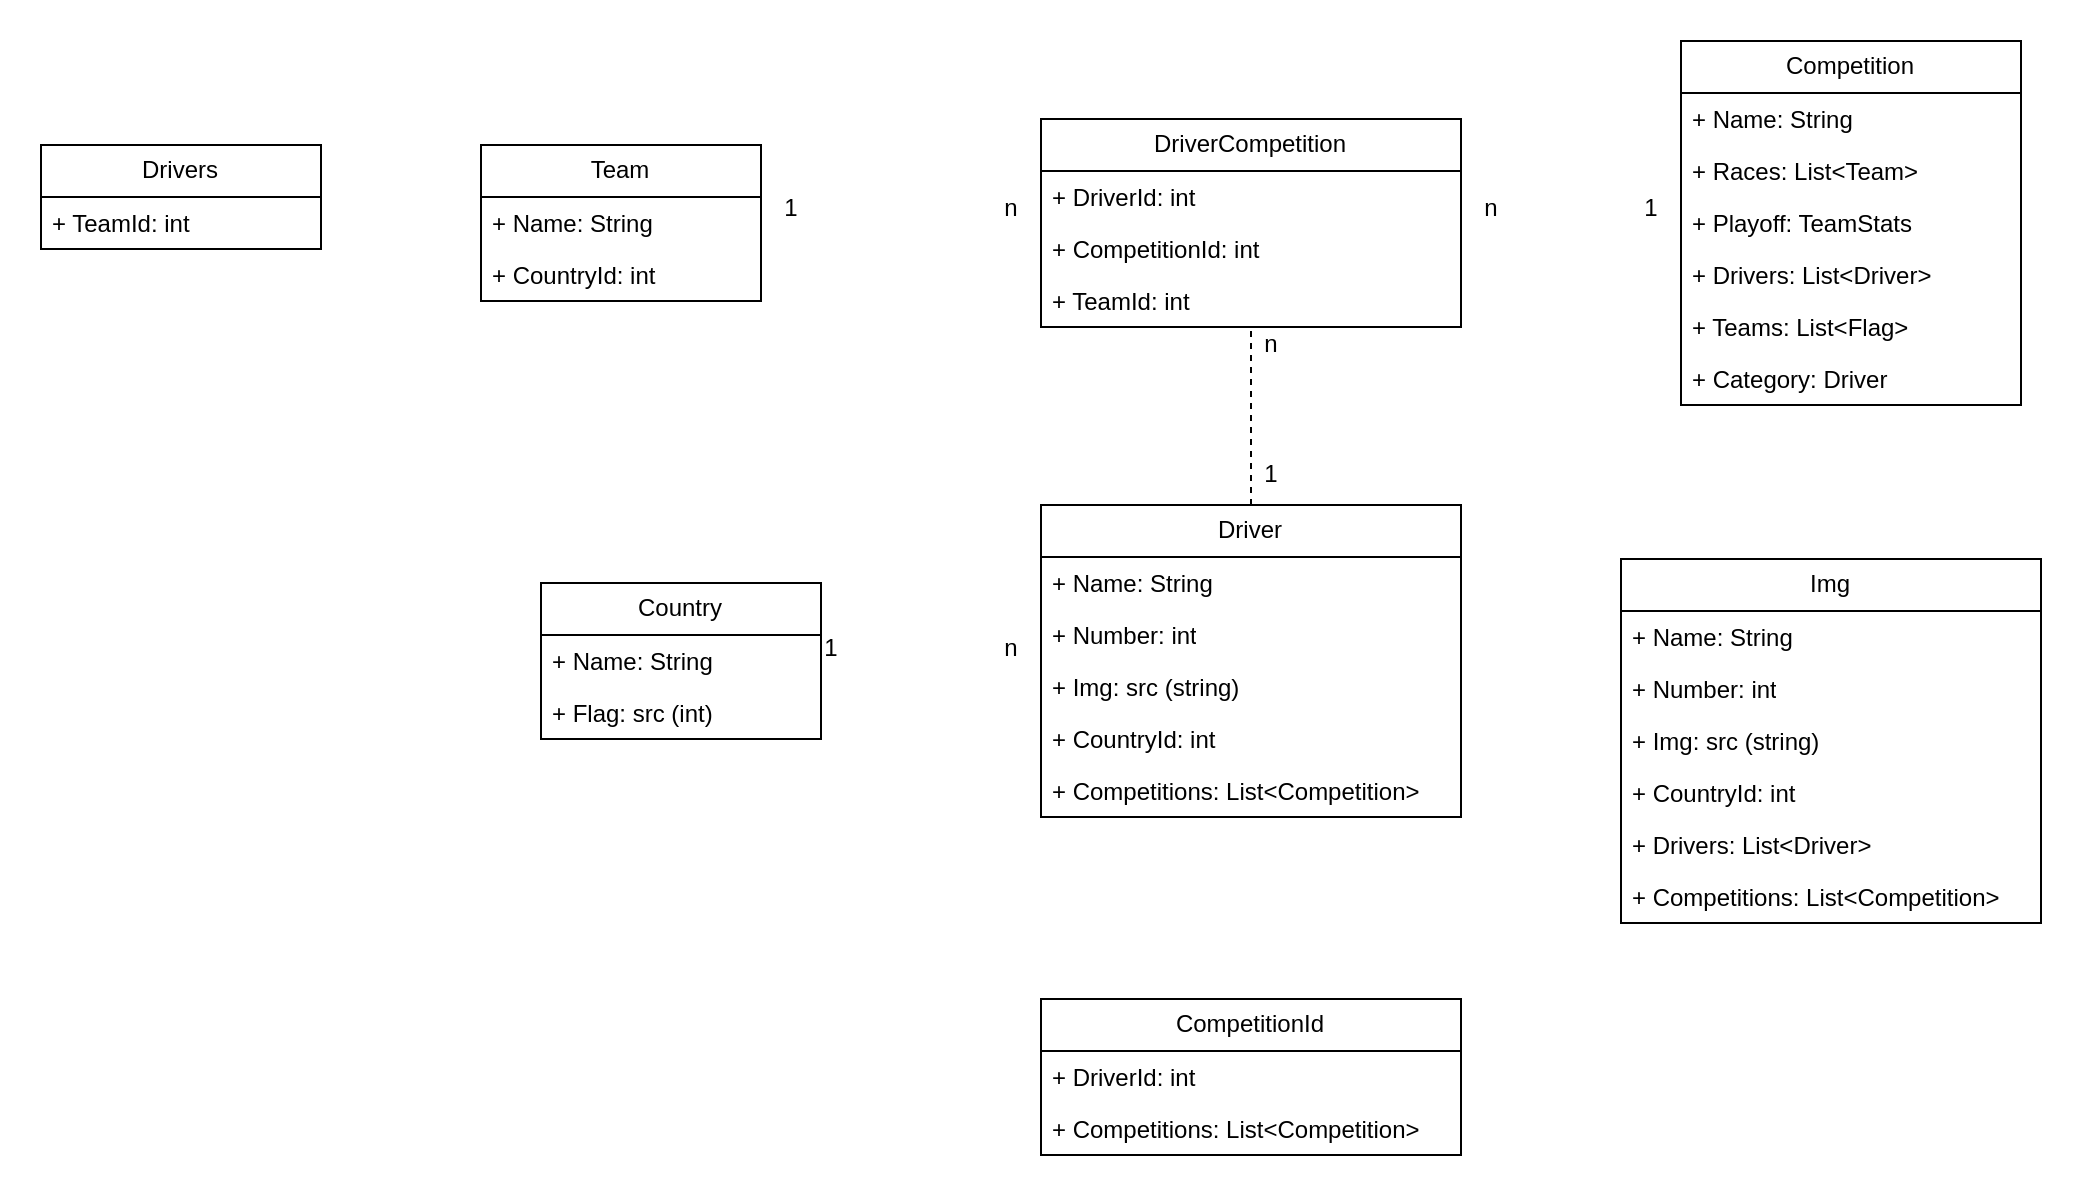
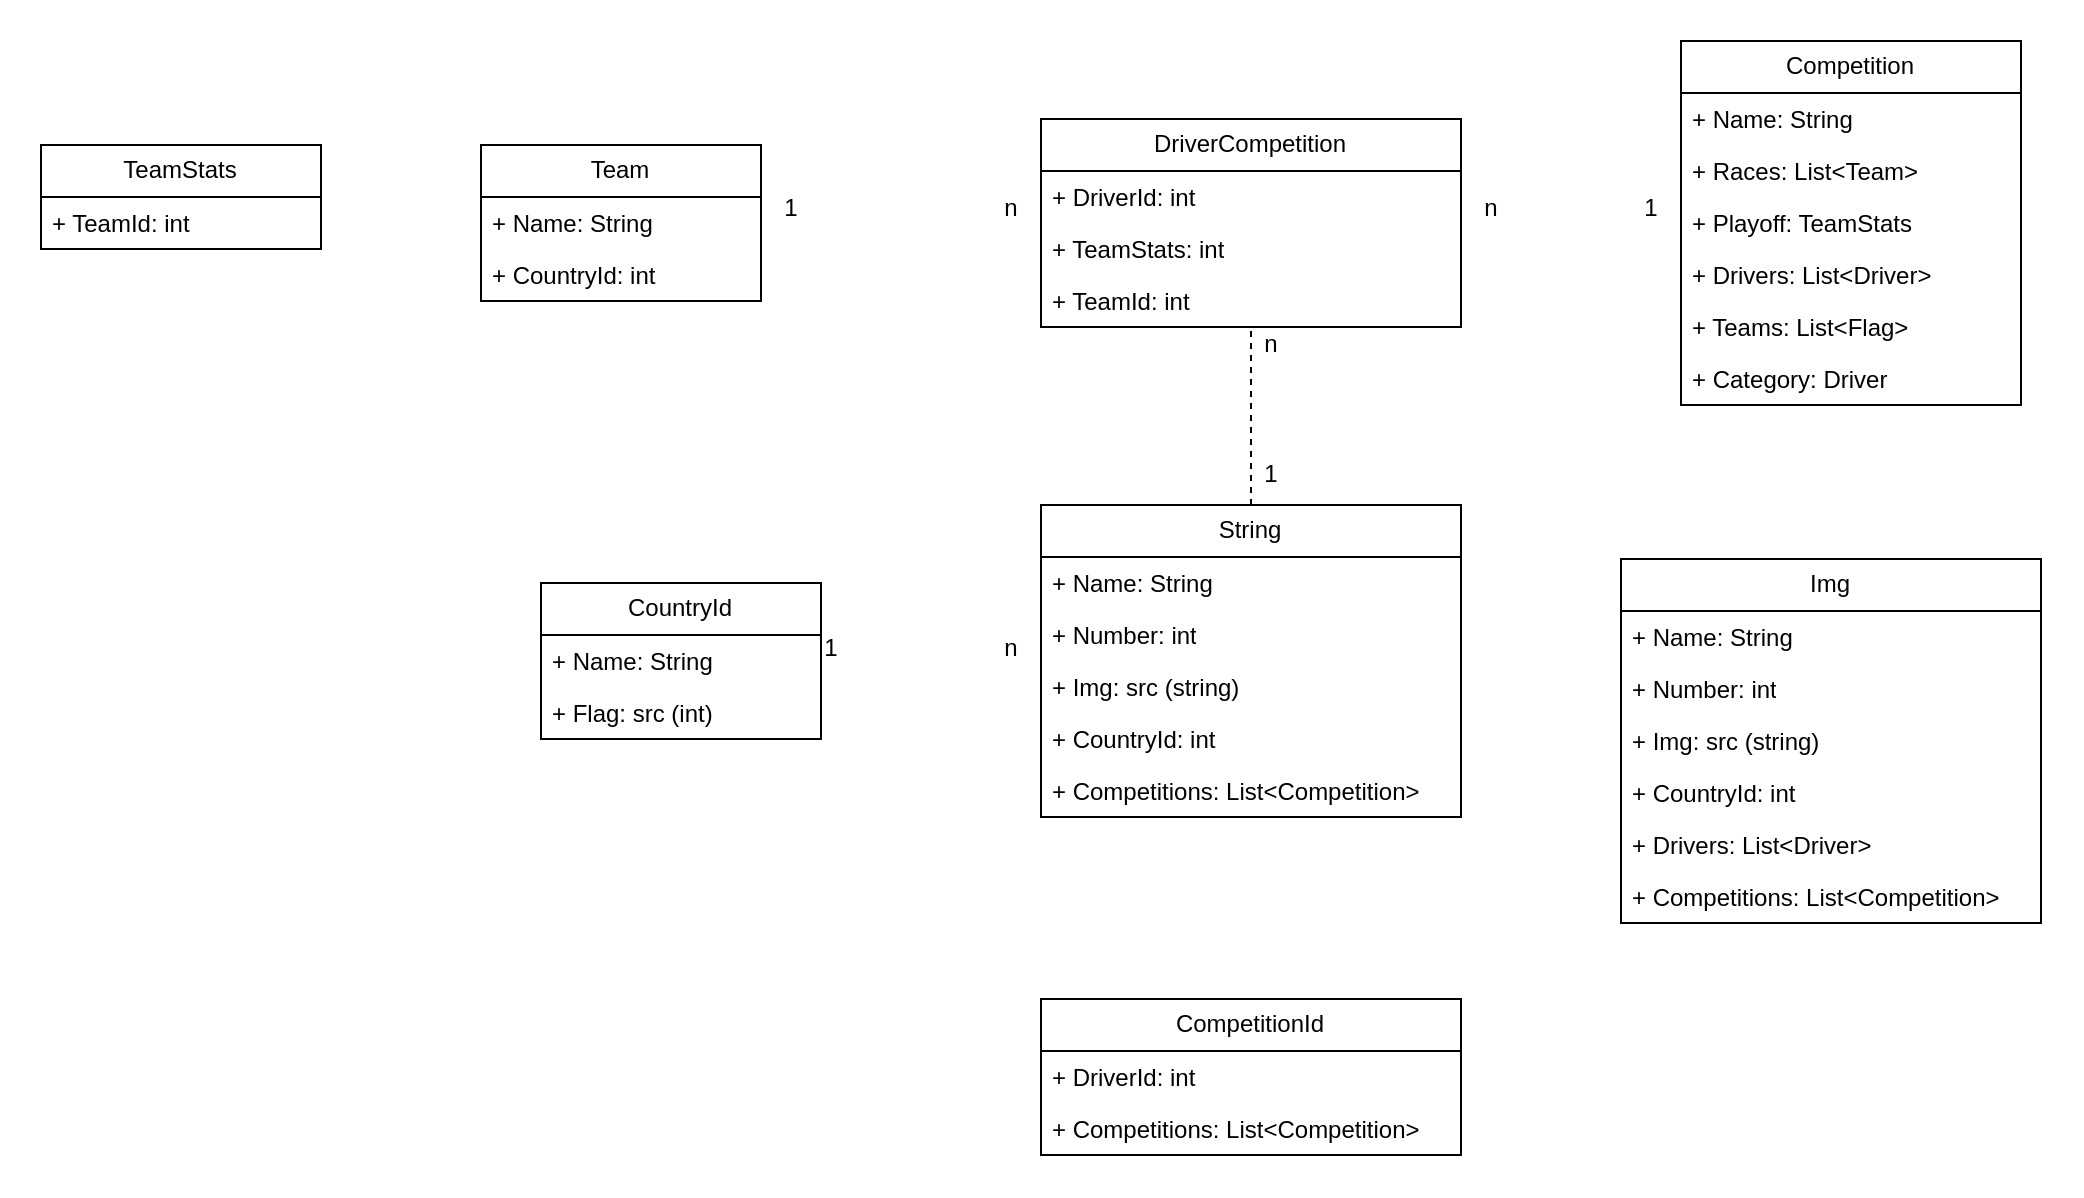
(181, 171) -> (181, 171)
(1169, 251) -> (1148, 251)
(1251, 531) -> (1251, 531)
(681, 609) -> (681, 609)
